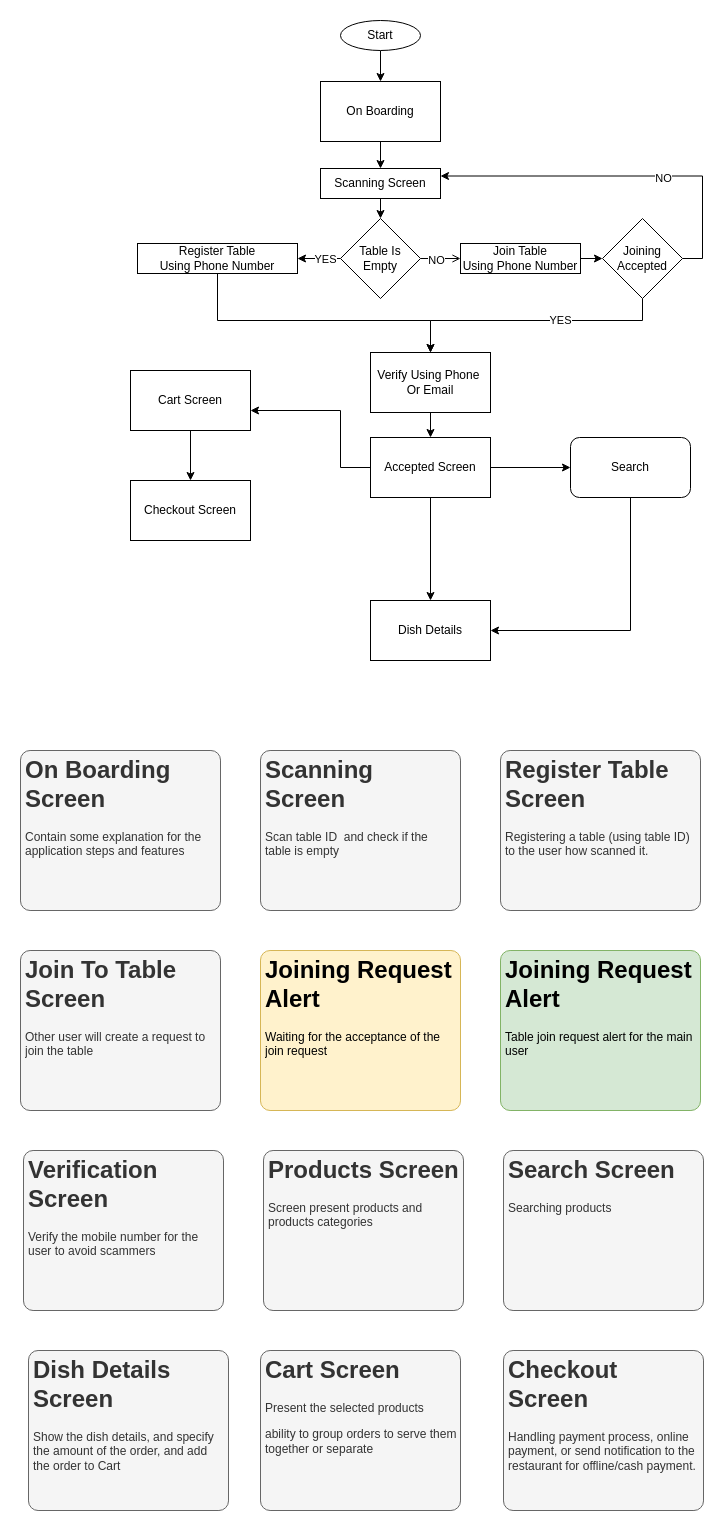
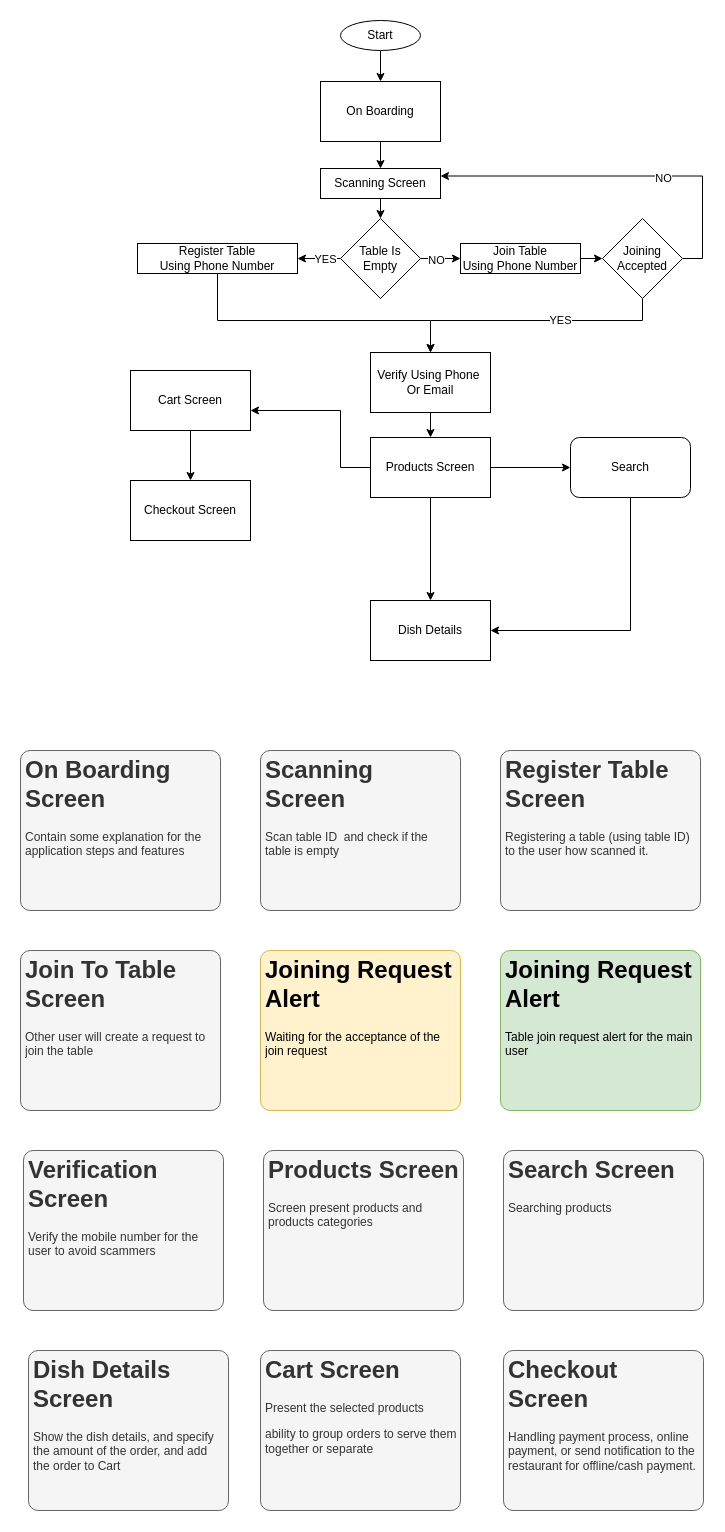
(454, 259) -> (452, 259)
(431, 468) -> (431, 468)
